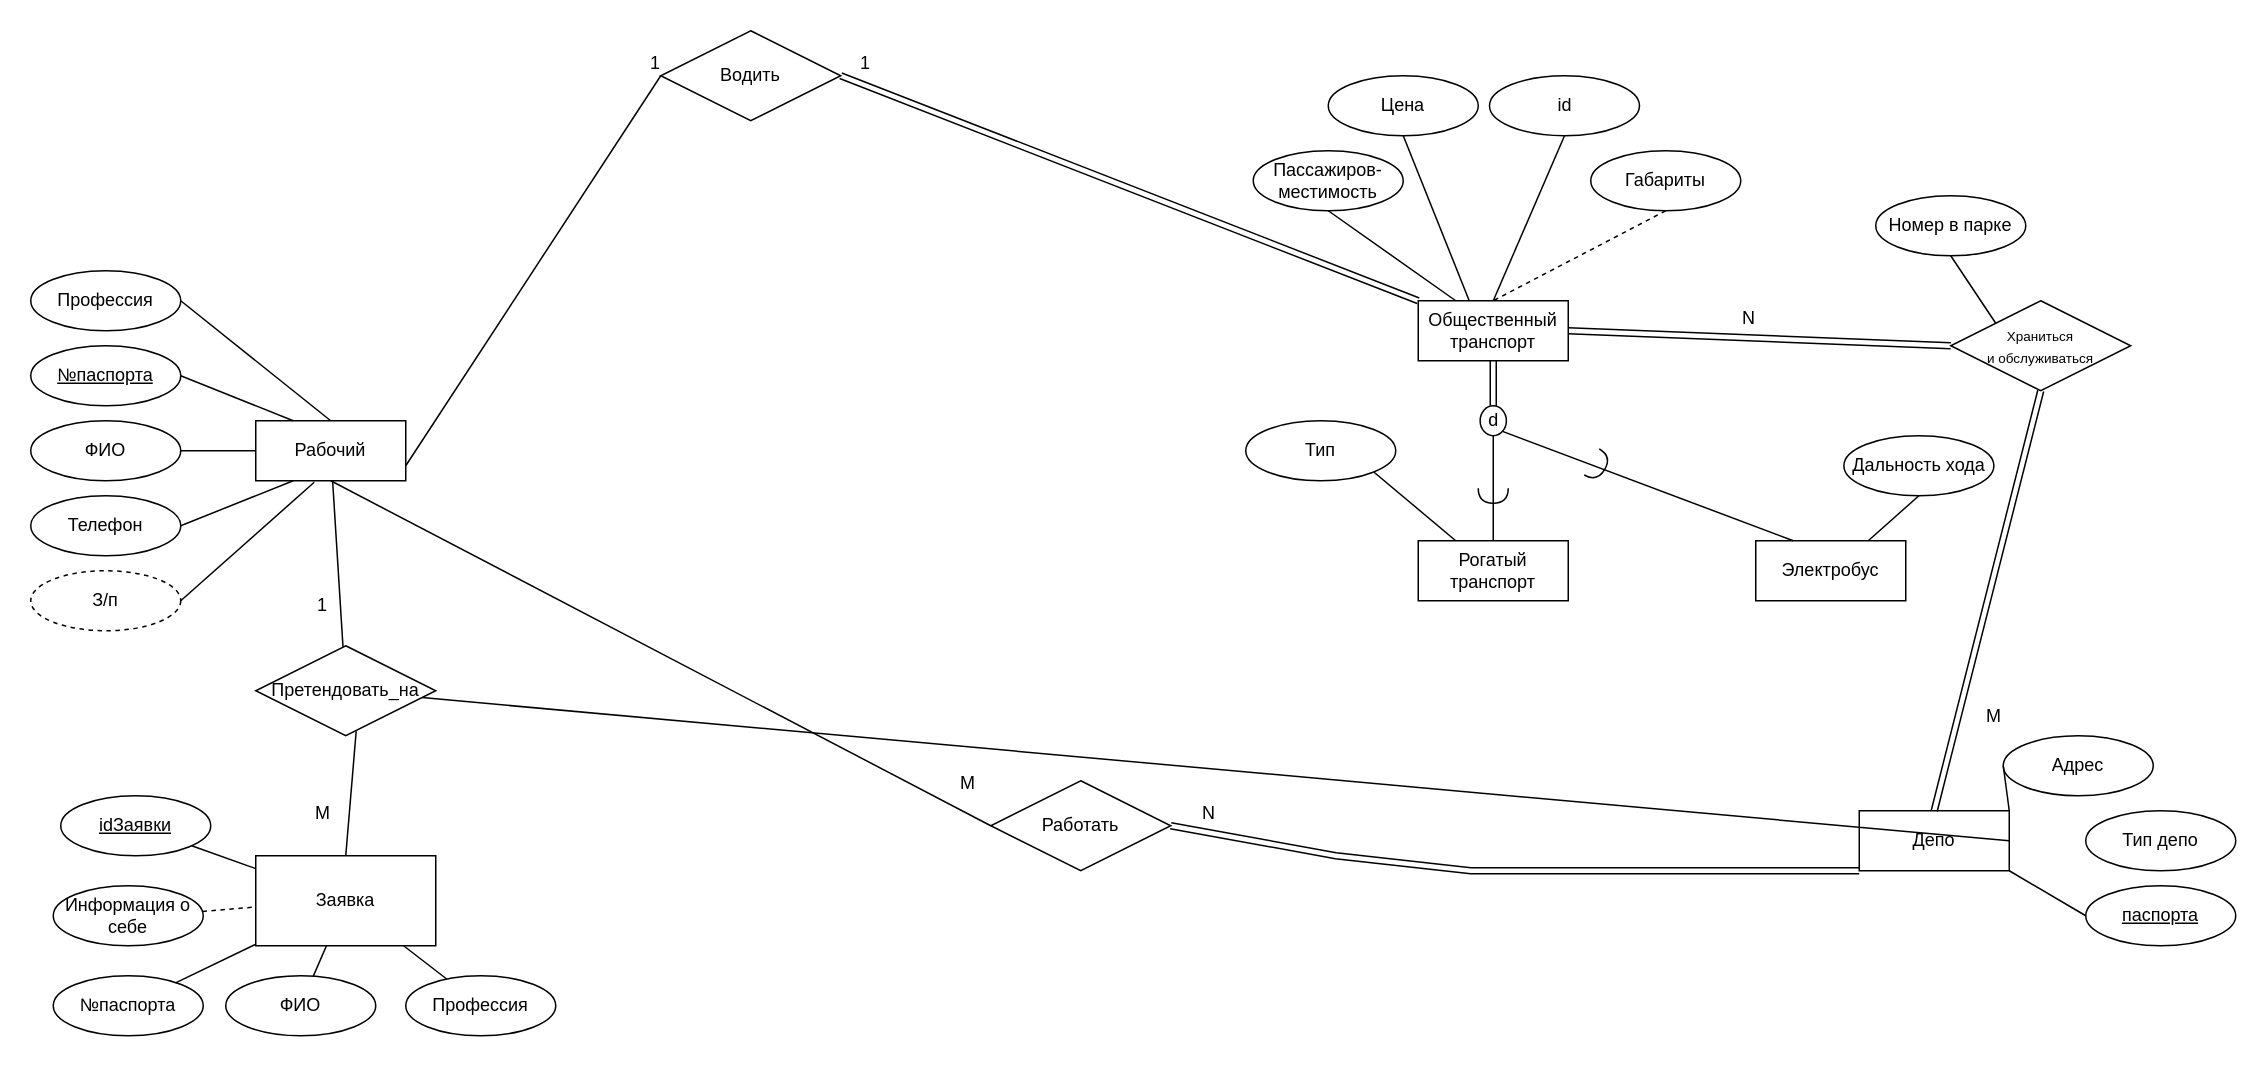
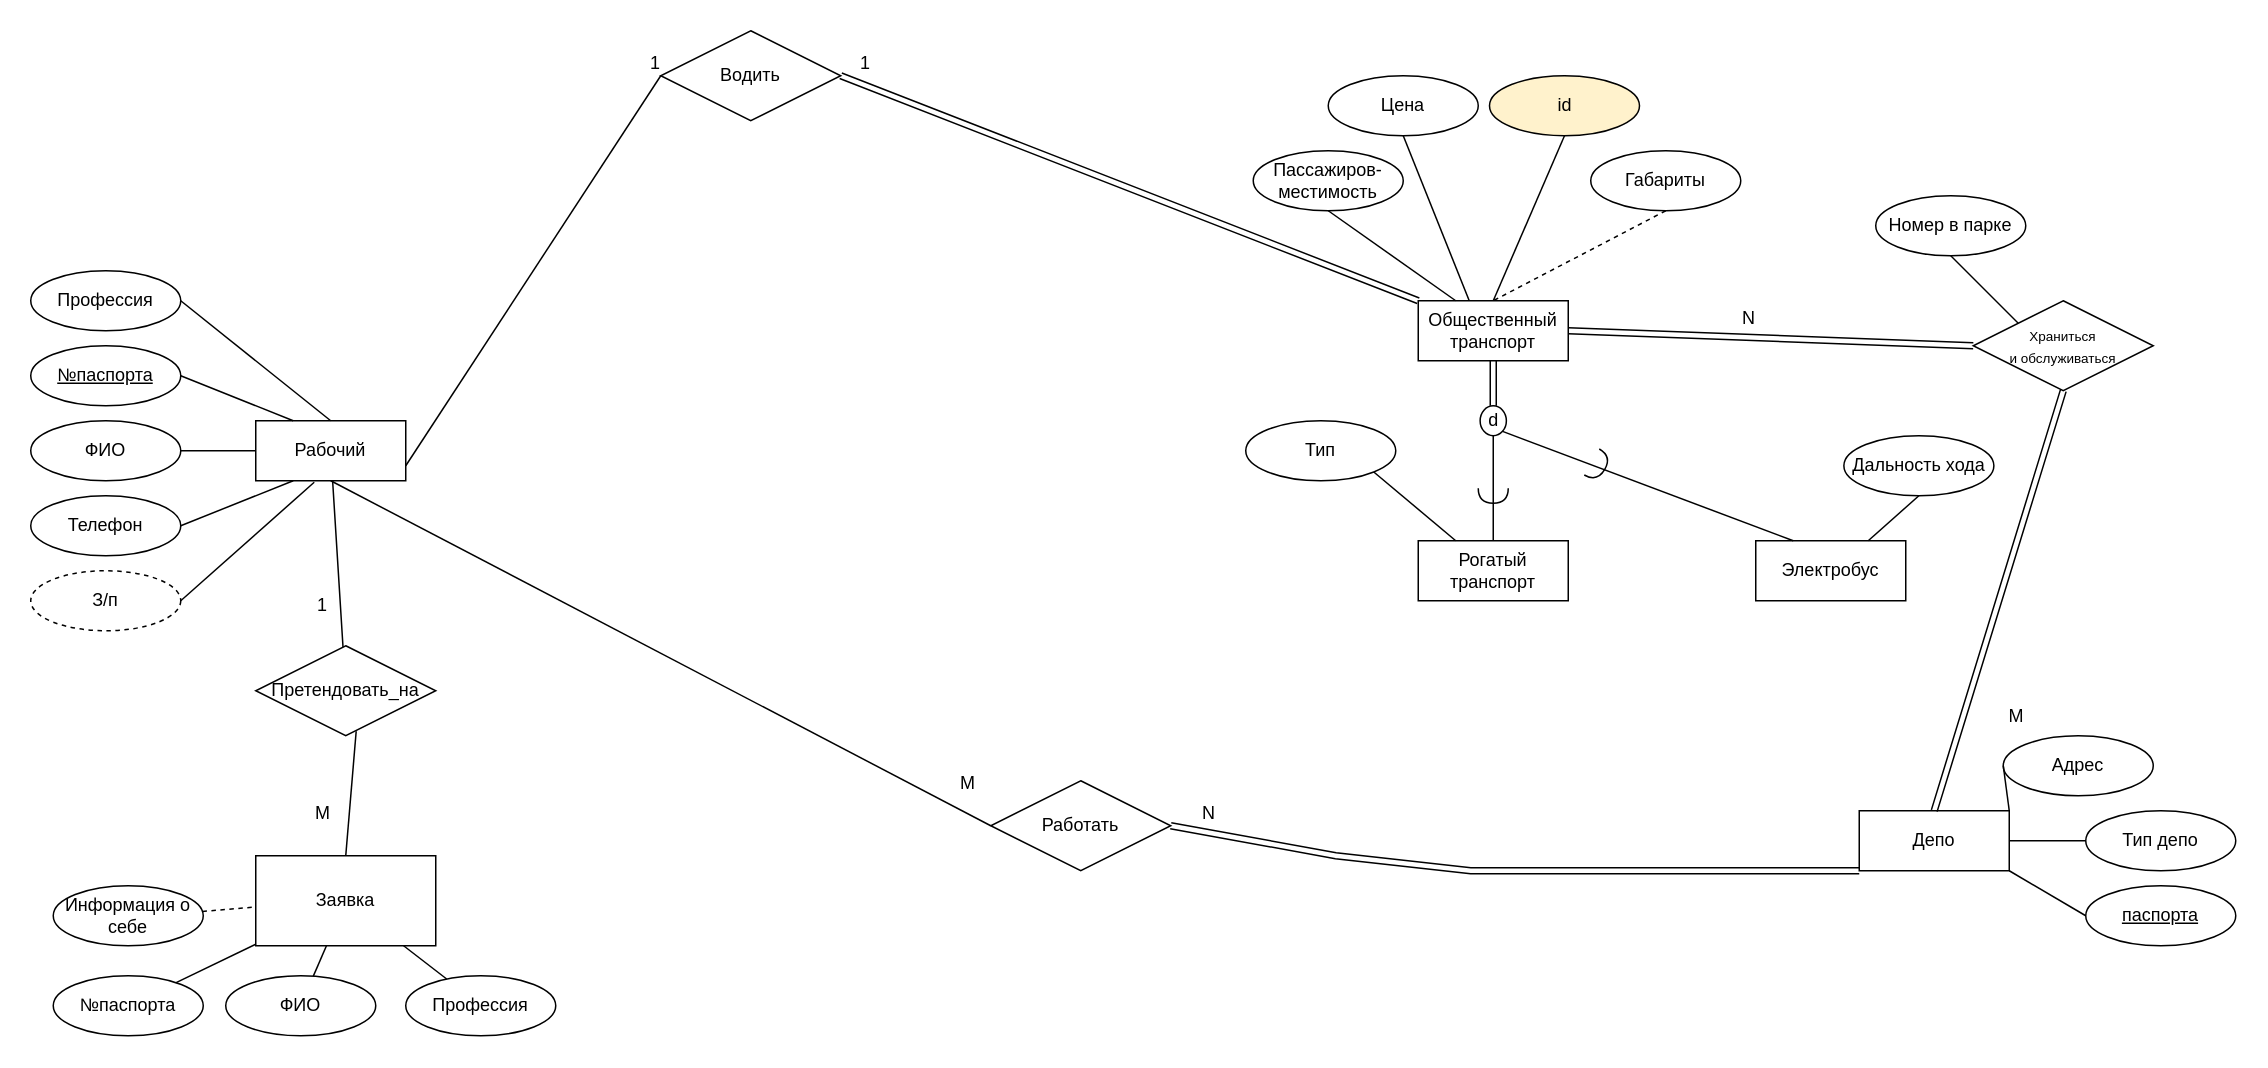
(1565, 106) -> (1565, 106)
(2041, 346) -> (2063, 346)
(1413, 787) -> (2048, 841)
(136, 826) -> none
(224, 857) -> none
